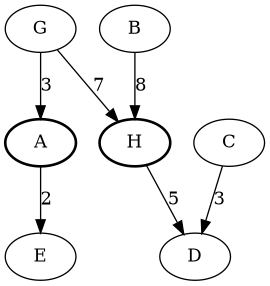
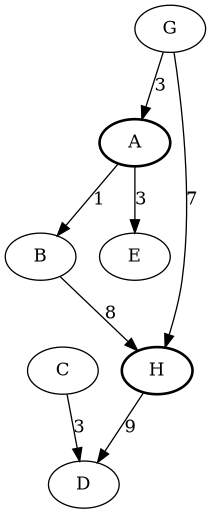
none -> (92, 195)
(47, 200) -> (141, 200)
(174, 200) -> (131, 428)
